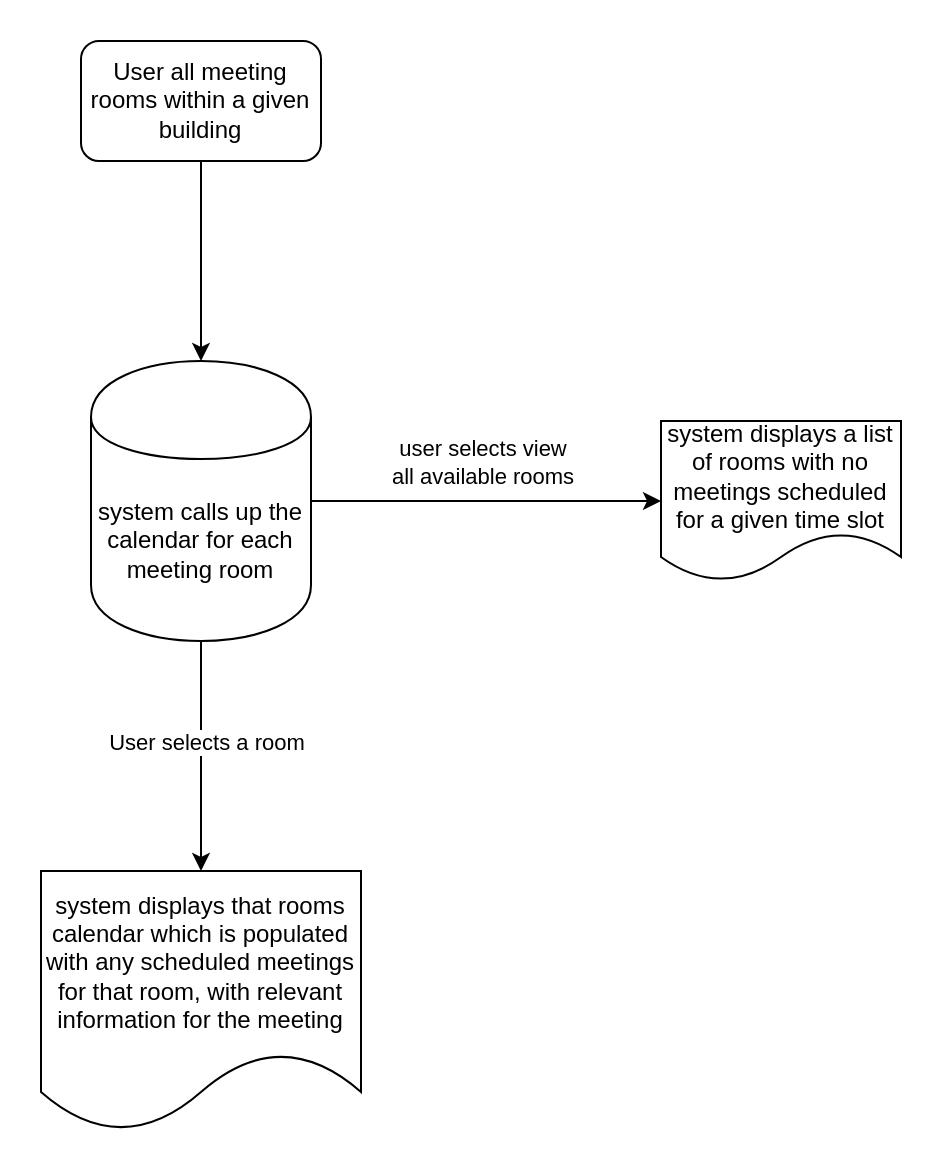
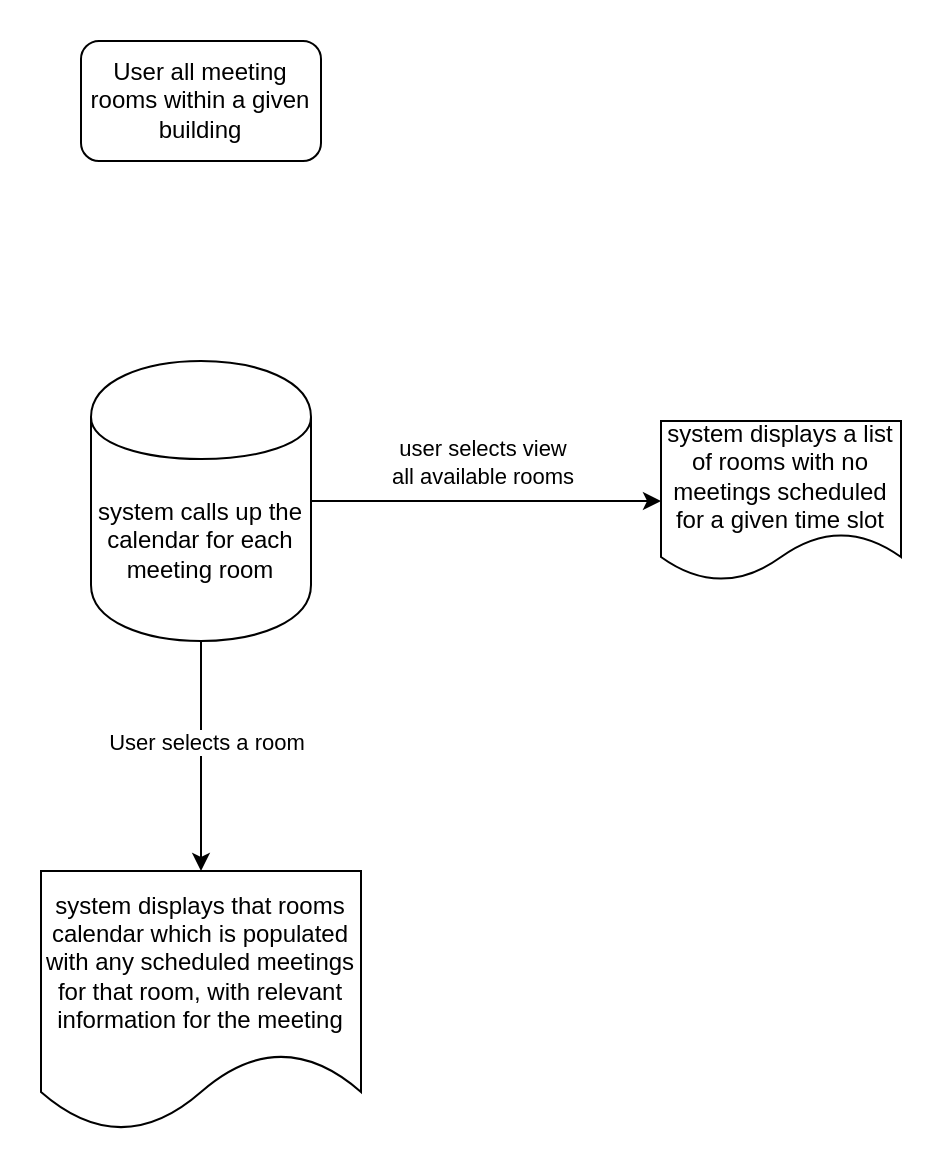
(201, 254) -> none
